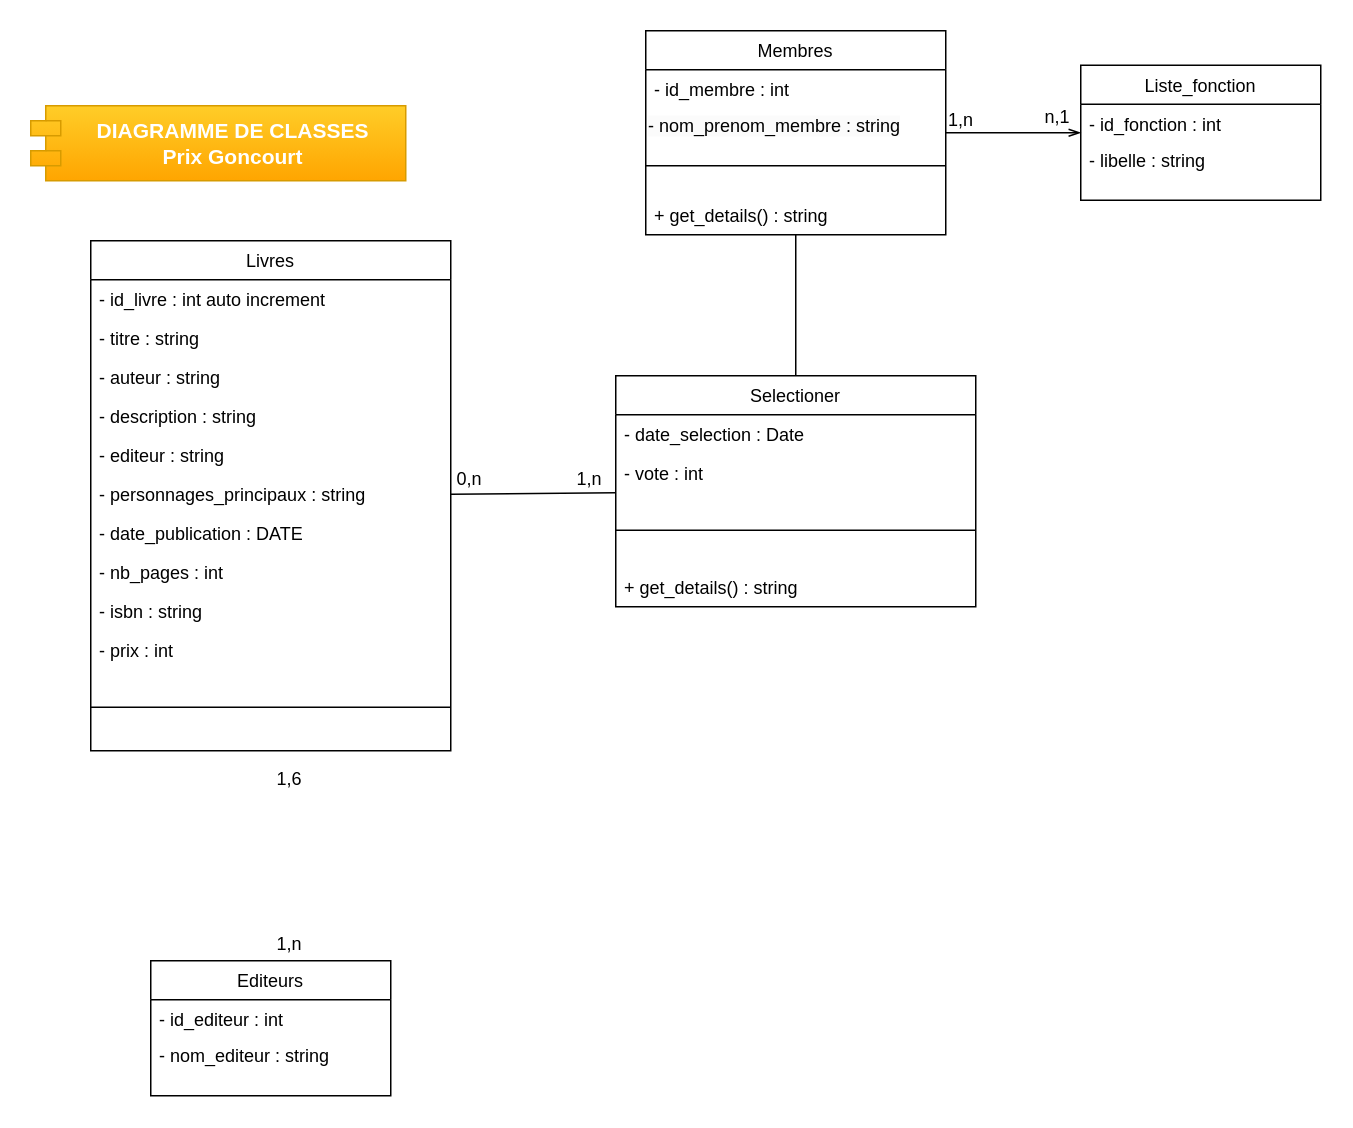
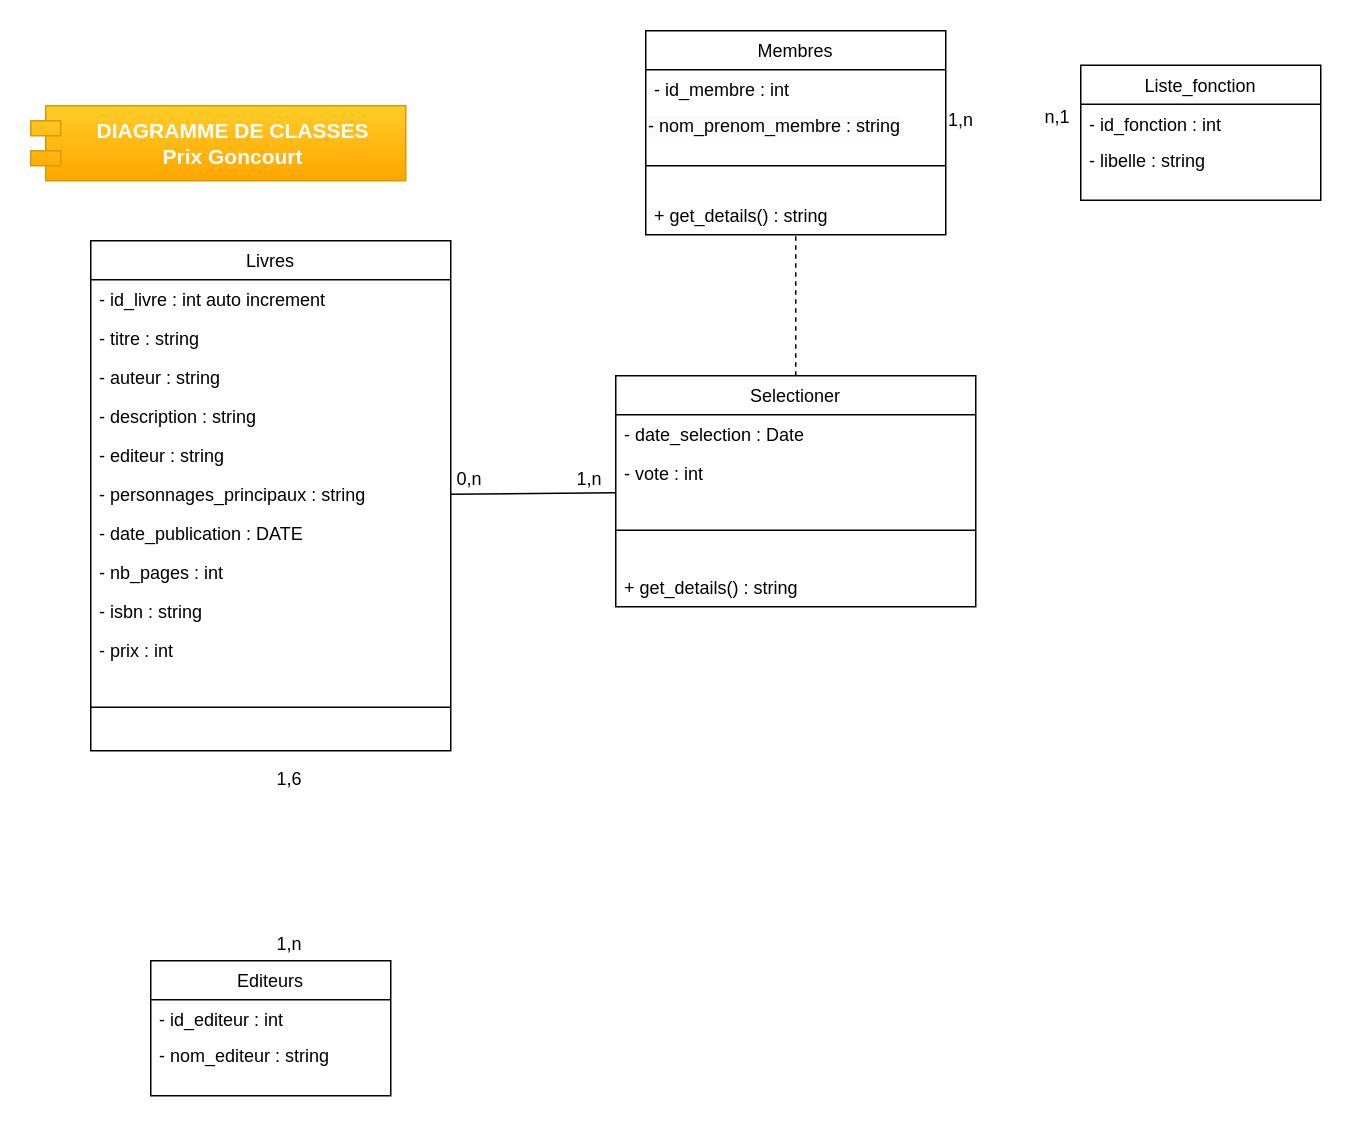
(1051, 121) -> (1051, 121)
(1012, 133) -> none
(796, 306) -> (796, 306)
